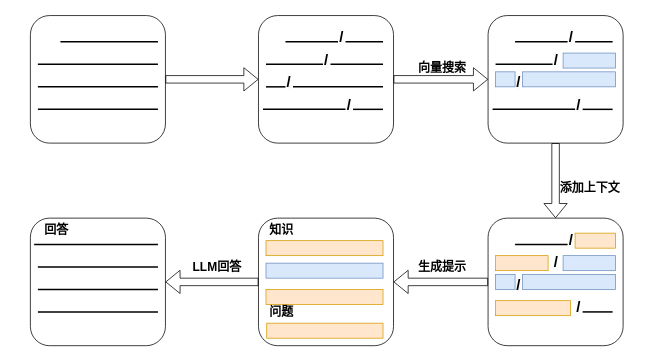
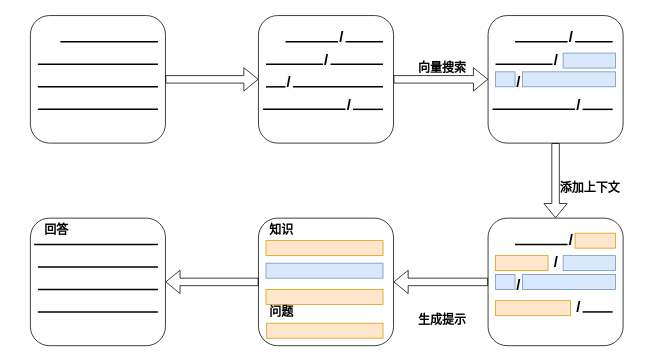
(217, 267) -> none
(442, 267) -> (442, 319)
